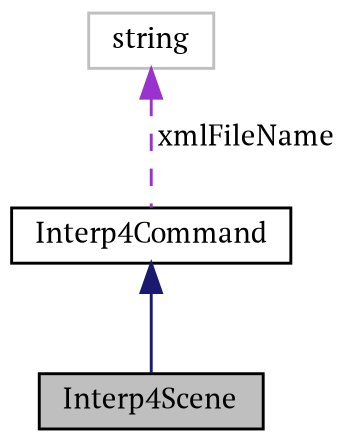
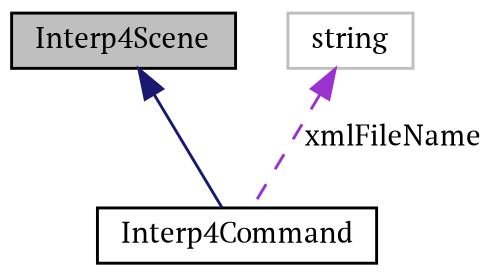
(151, 333) -> (188, 151)
